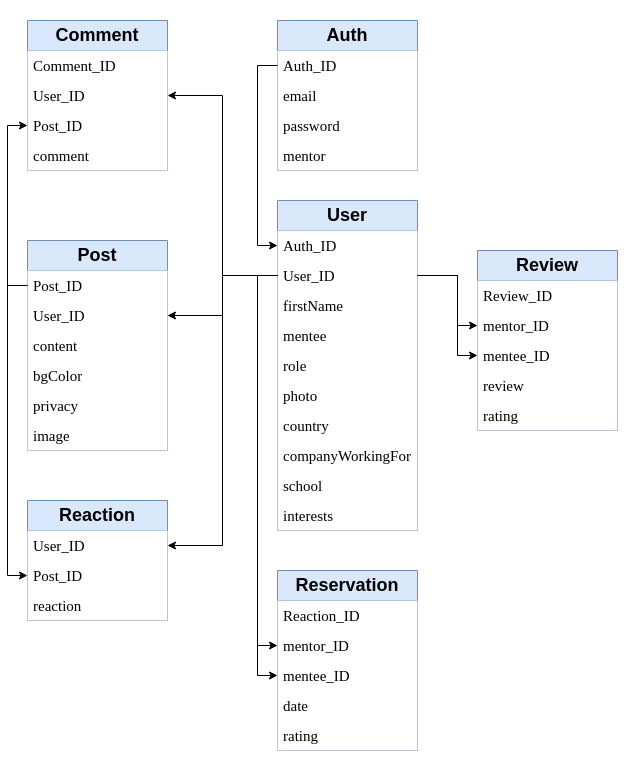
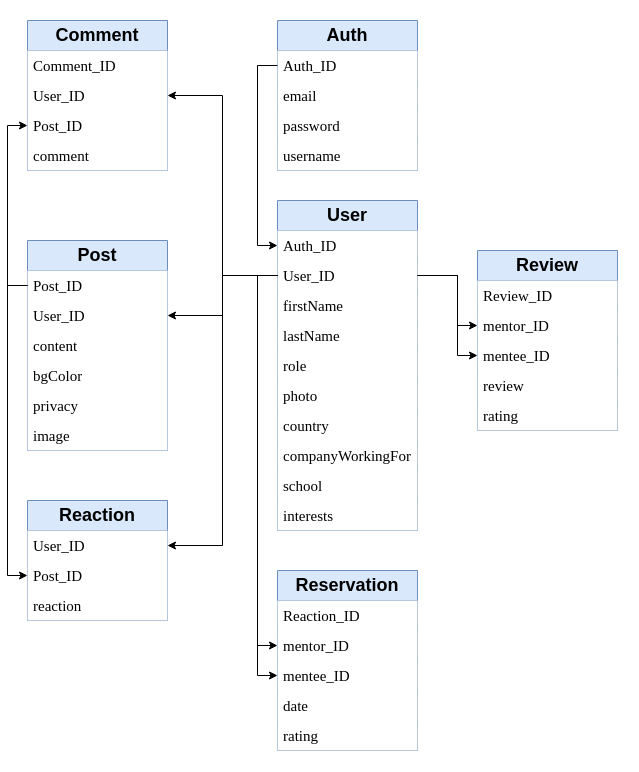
(309, 156) -> (317, 156)
(309, 336) -> (315, 336)
